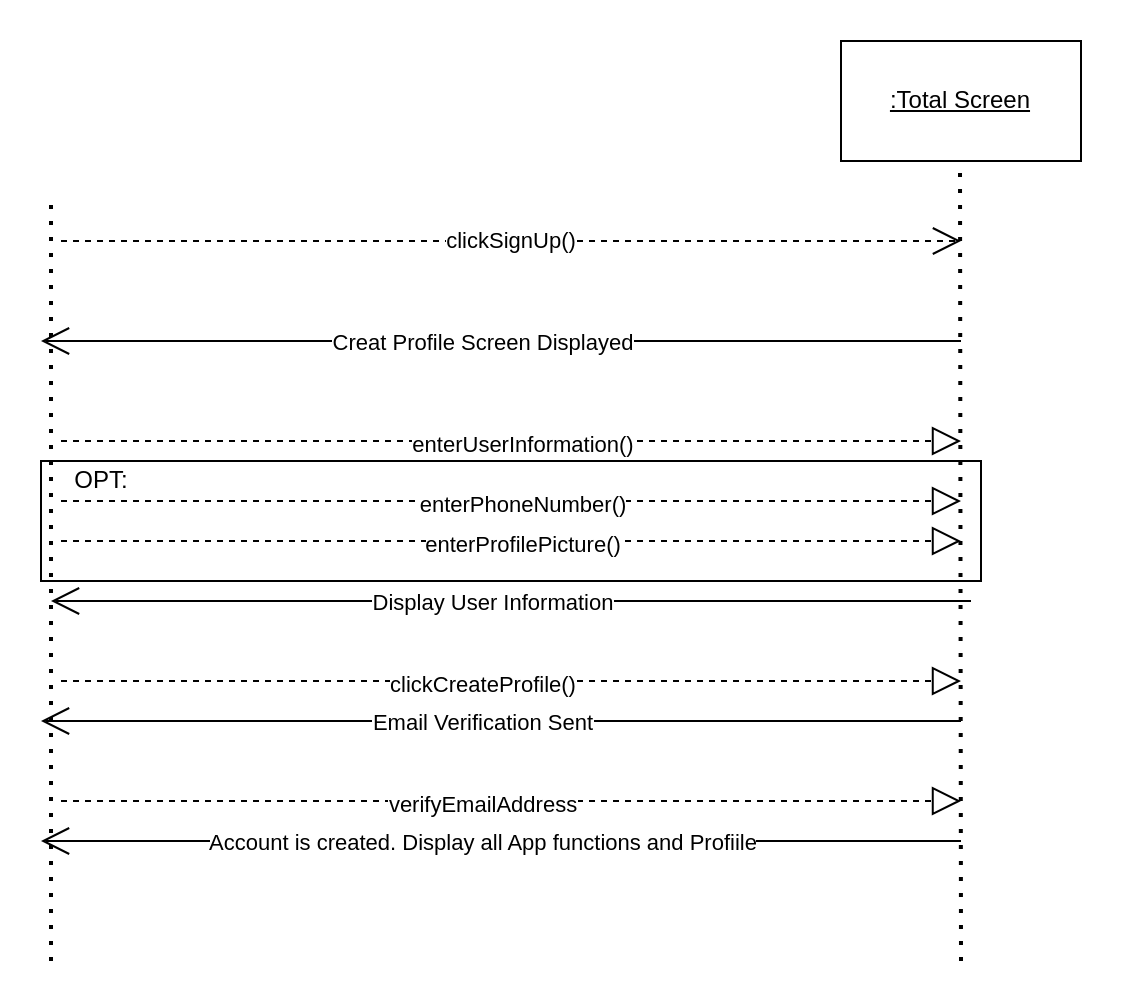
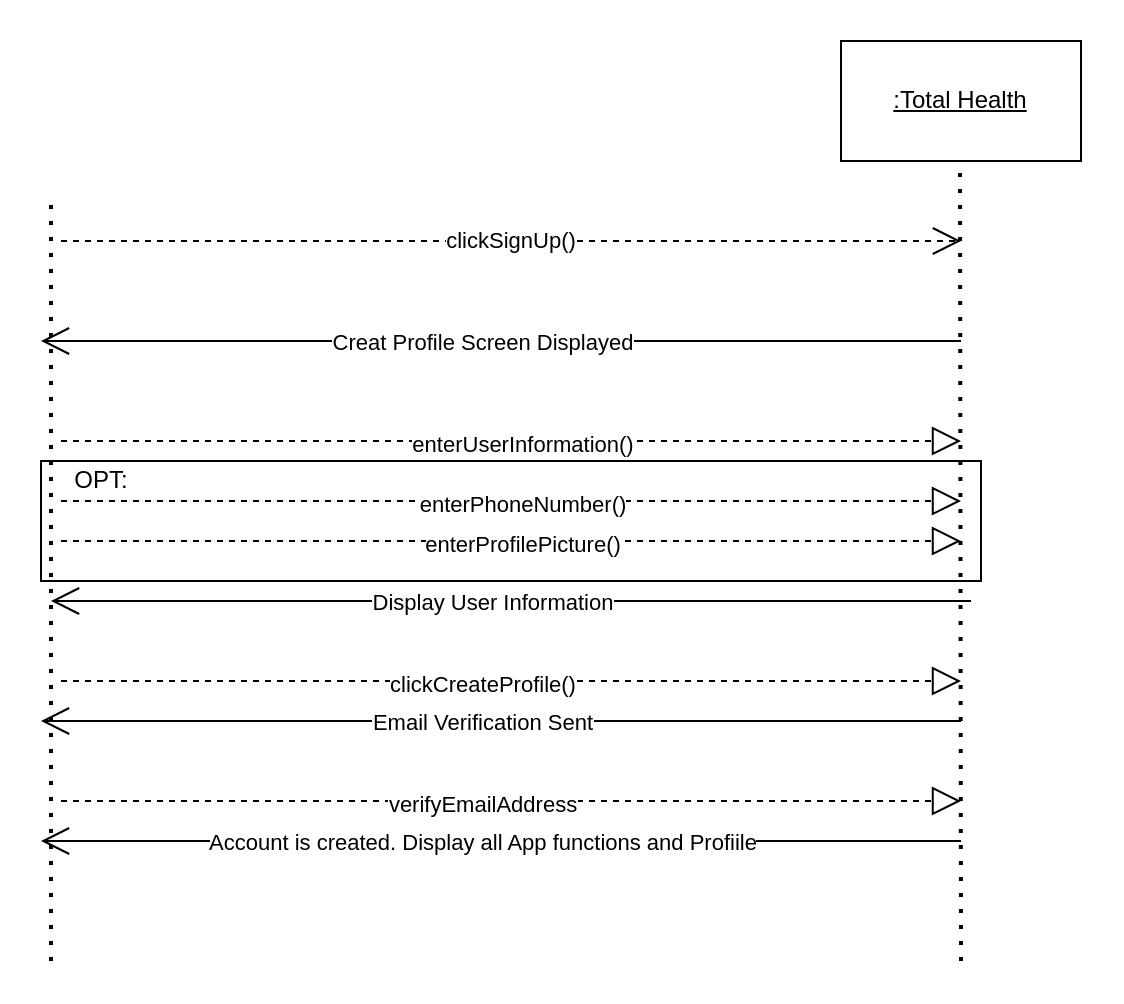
(961, 101) -> (961, 101)
